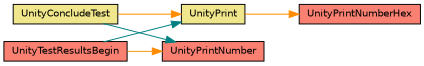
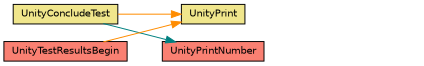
(360, 14) -> none
(127, 36) -> (127, 36)
(140, 51) -> none
